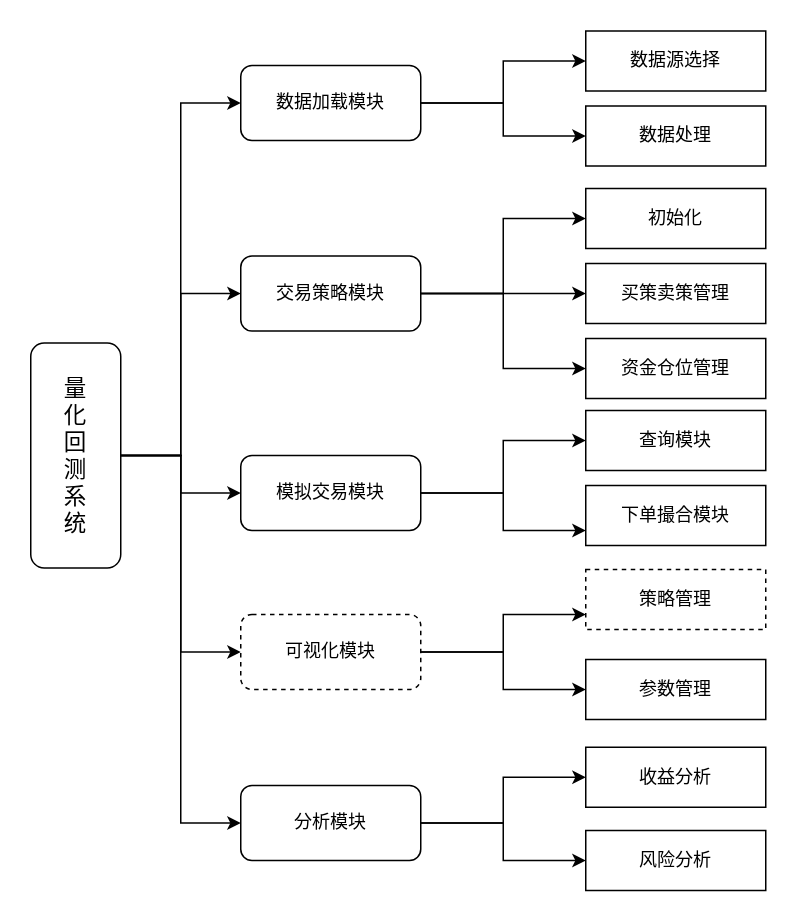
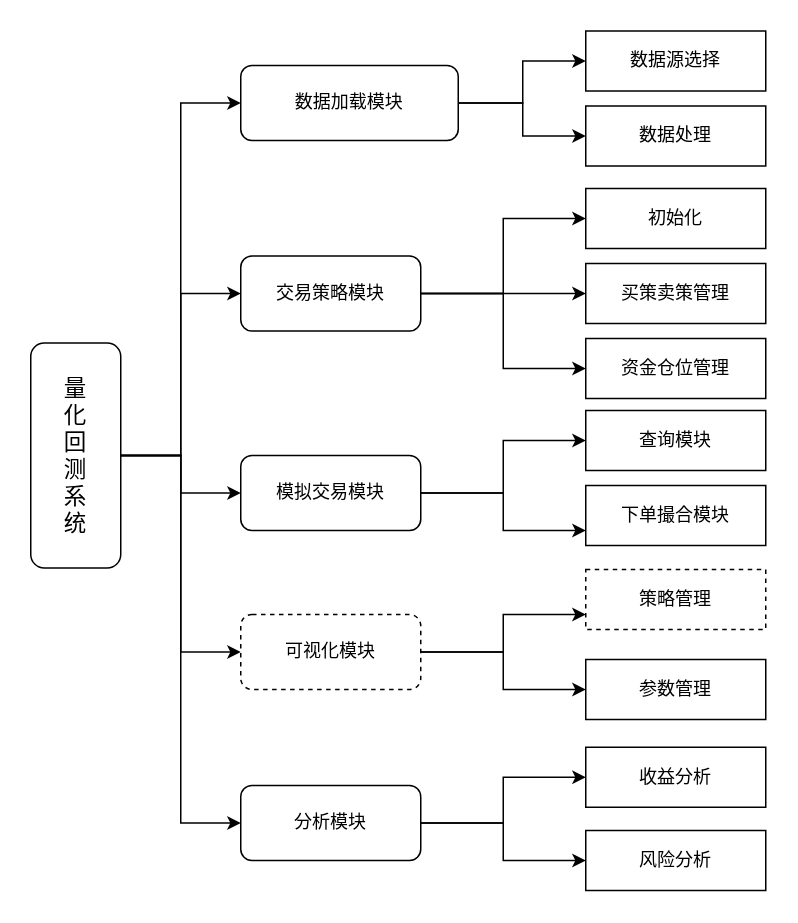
(331, 103) -> (350, 103)
